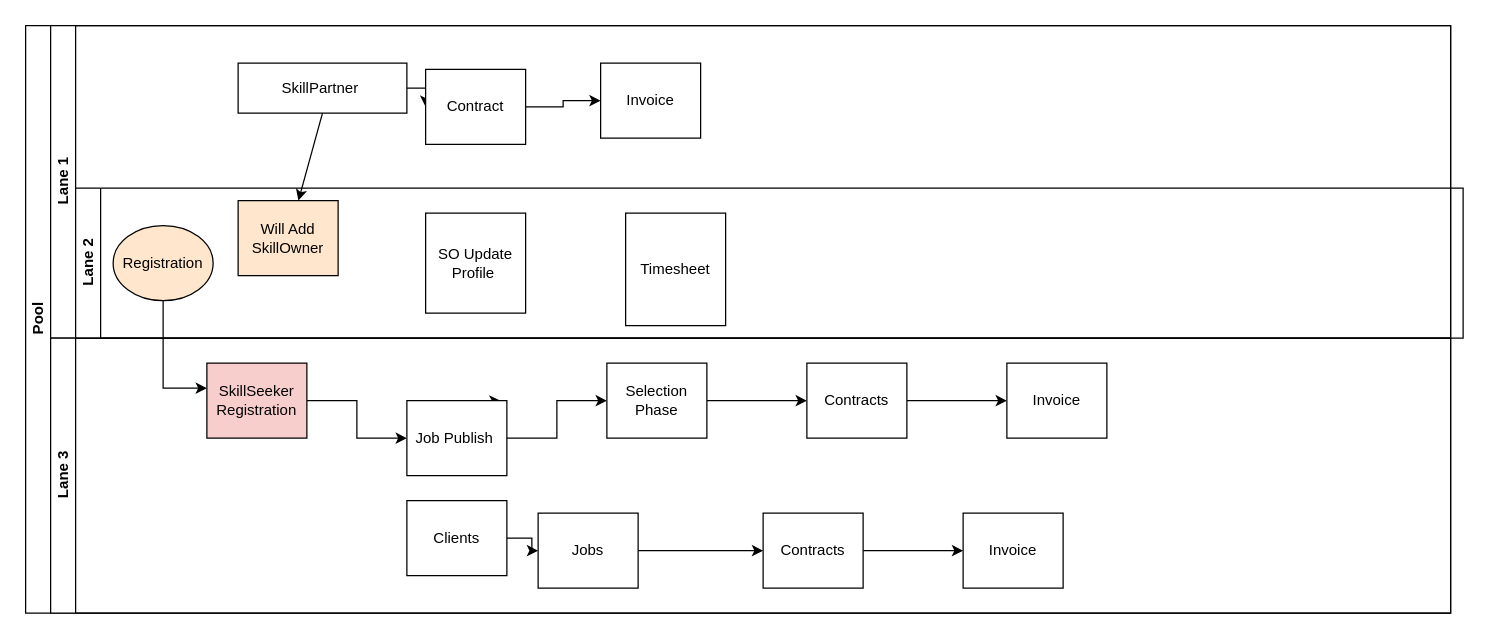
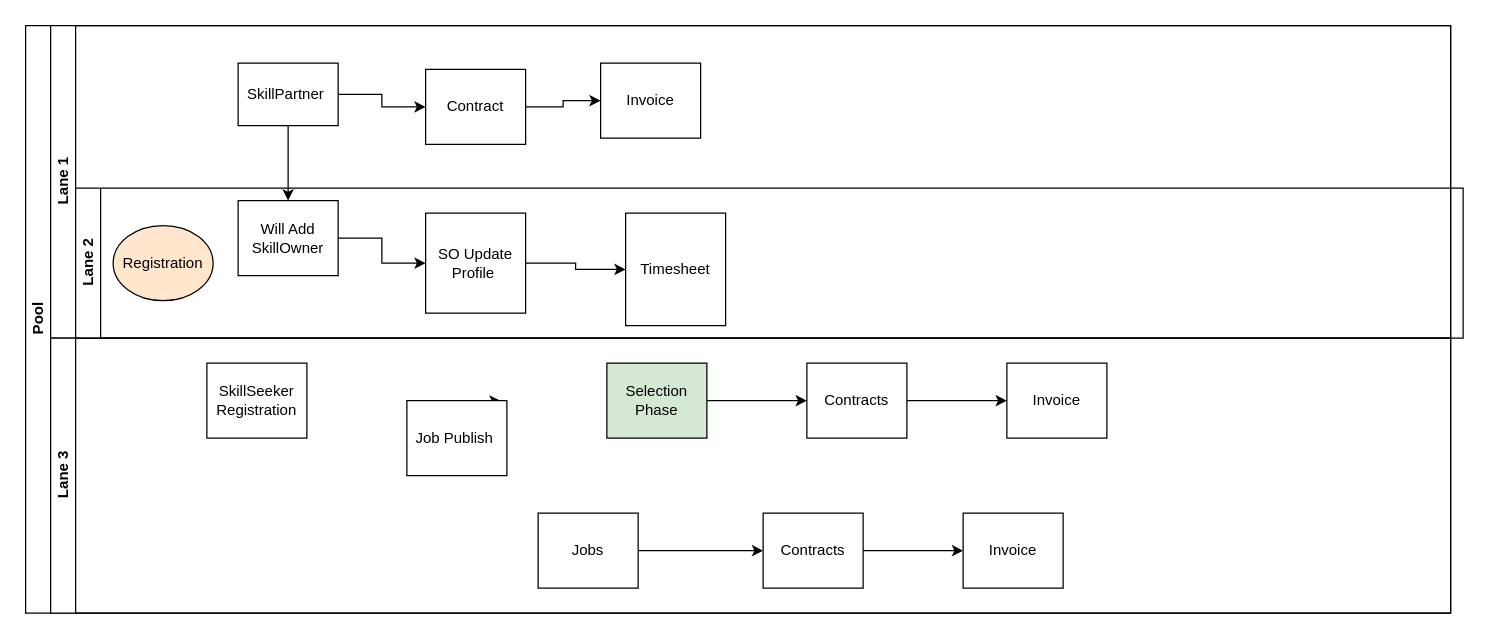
(323, 88) -> (288, 94)
(288, 238) -> (288, 238)
none -> (382, 246)
none -> (575, 263)
(163, 362) -> none
(257, 401) -> (257, 401)
(657, 401) -> (657, 401)
(357, 415) -> none
(557, 424) -> none
(457, 538) -> none
(526, 538) -> none
